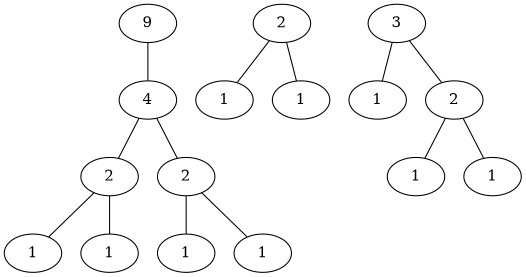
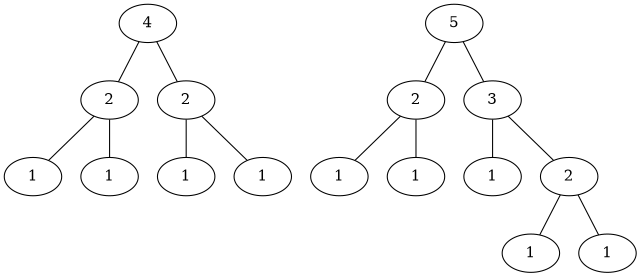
(148, 23) -> none
none -> (454, 23)
